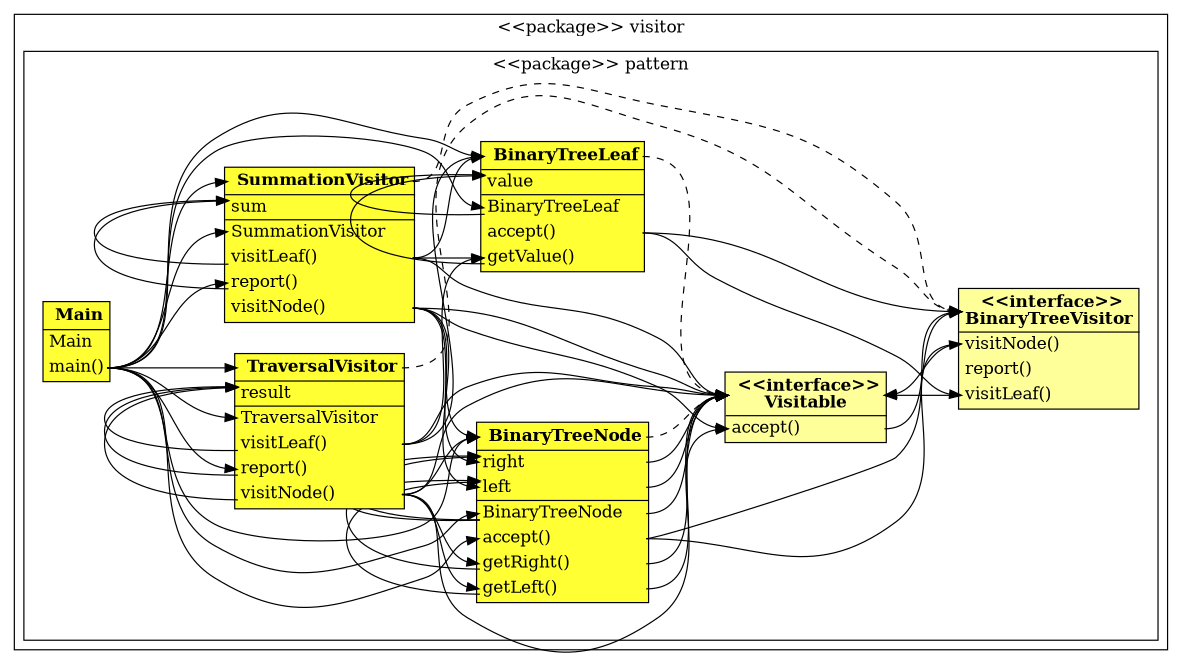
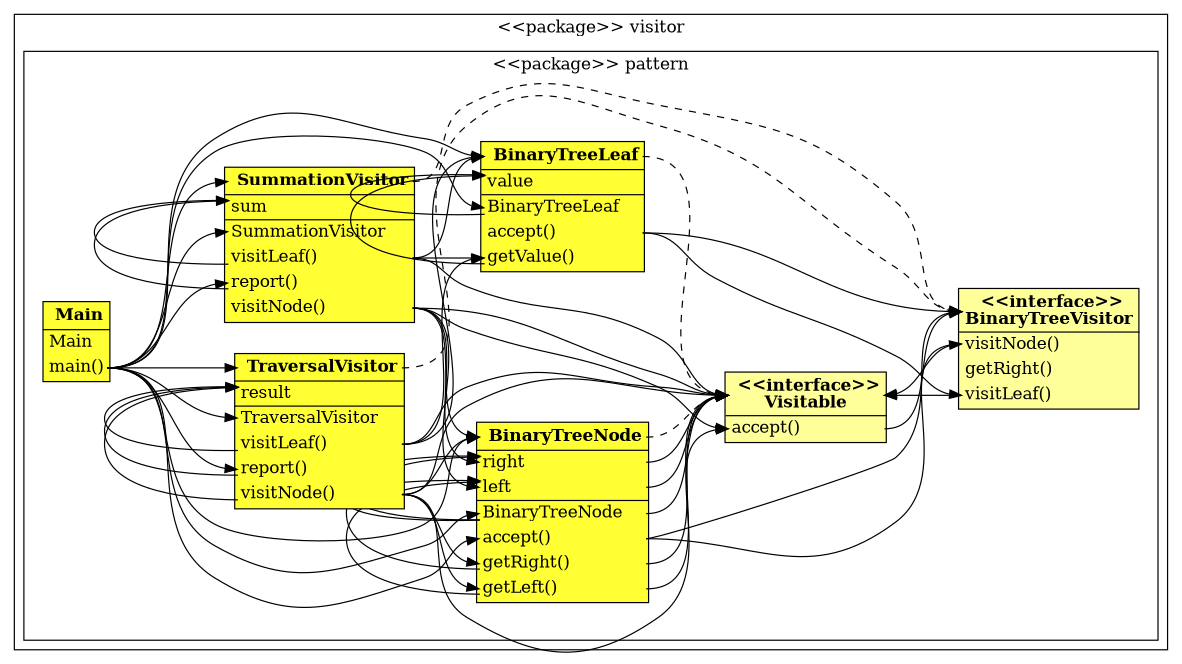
(999, 369) -> (1009, 369)
